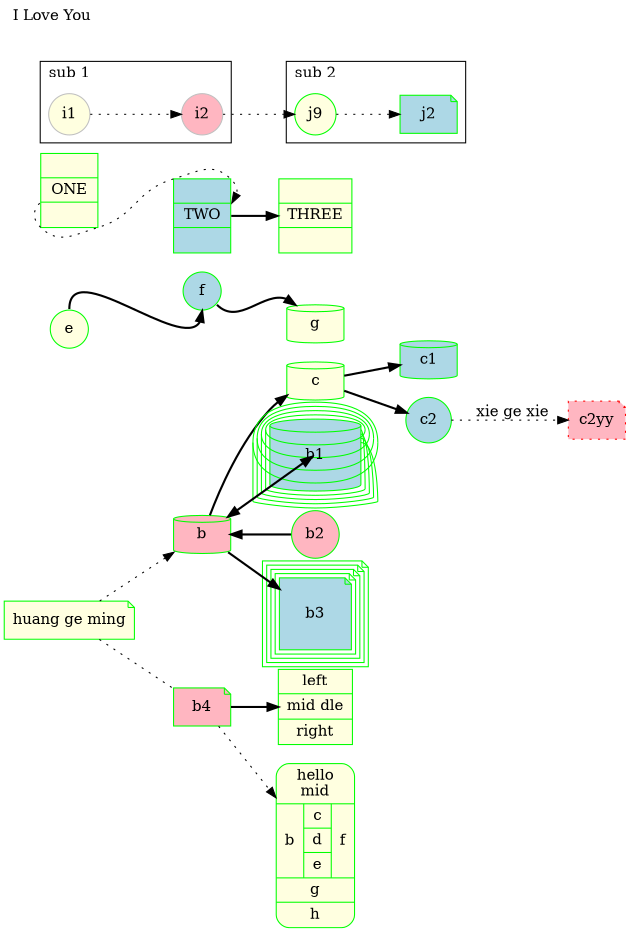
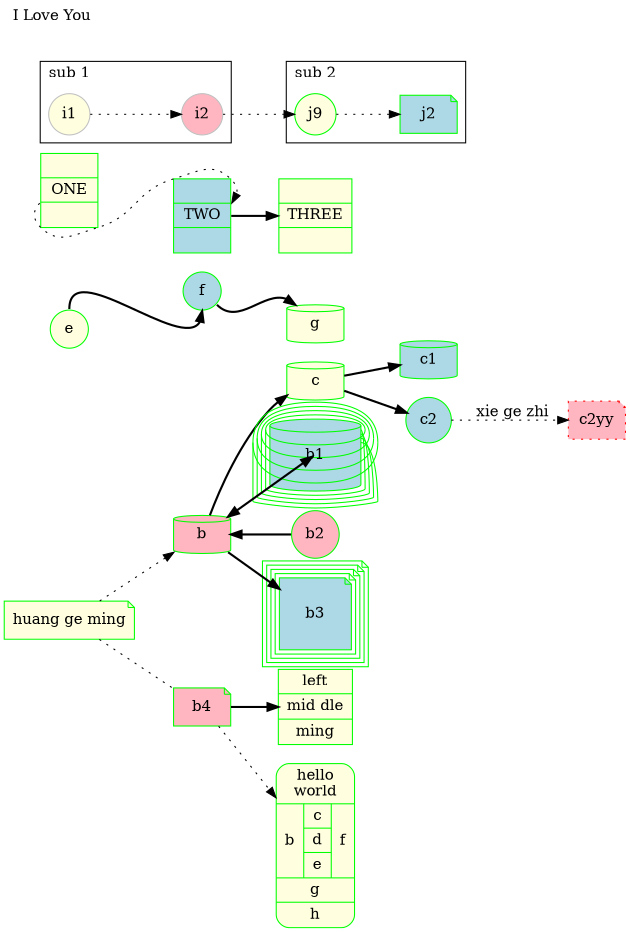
(513, 412) -> (513, 412)
(315, 731) -> (315, 731)
(315, 791) -> (315, 791)
